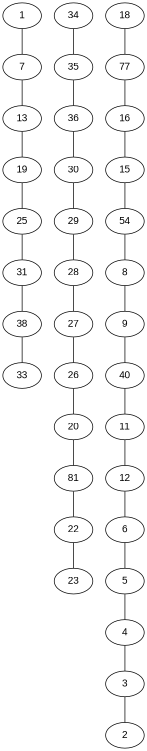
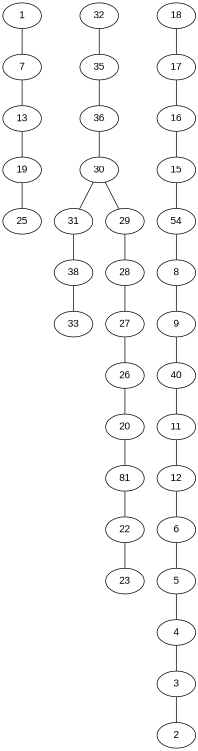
(74, 16) -> (99, 16)
(125, 67) -> (176, 67)
(22, 247) -> (86, 196)
